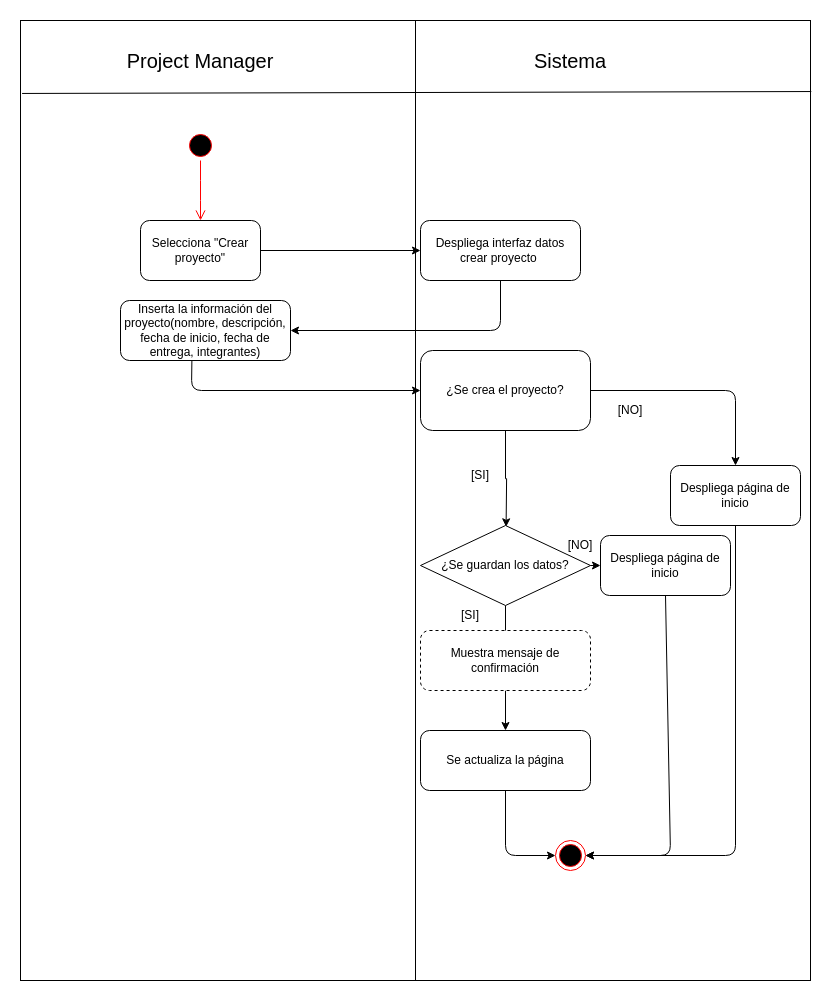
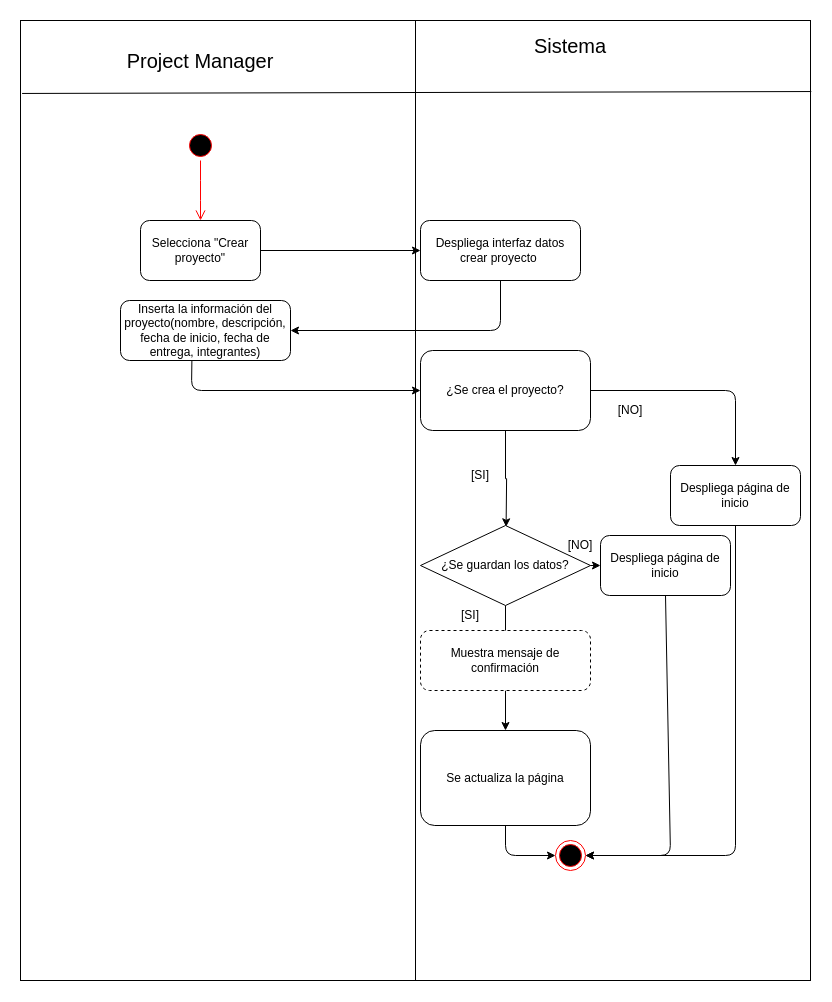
(571, 61) -> (571, 46)
(506, 761) -> (506, 778)
